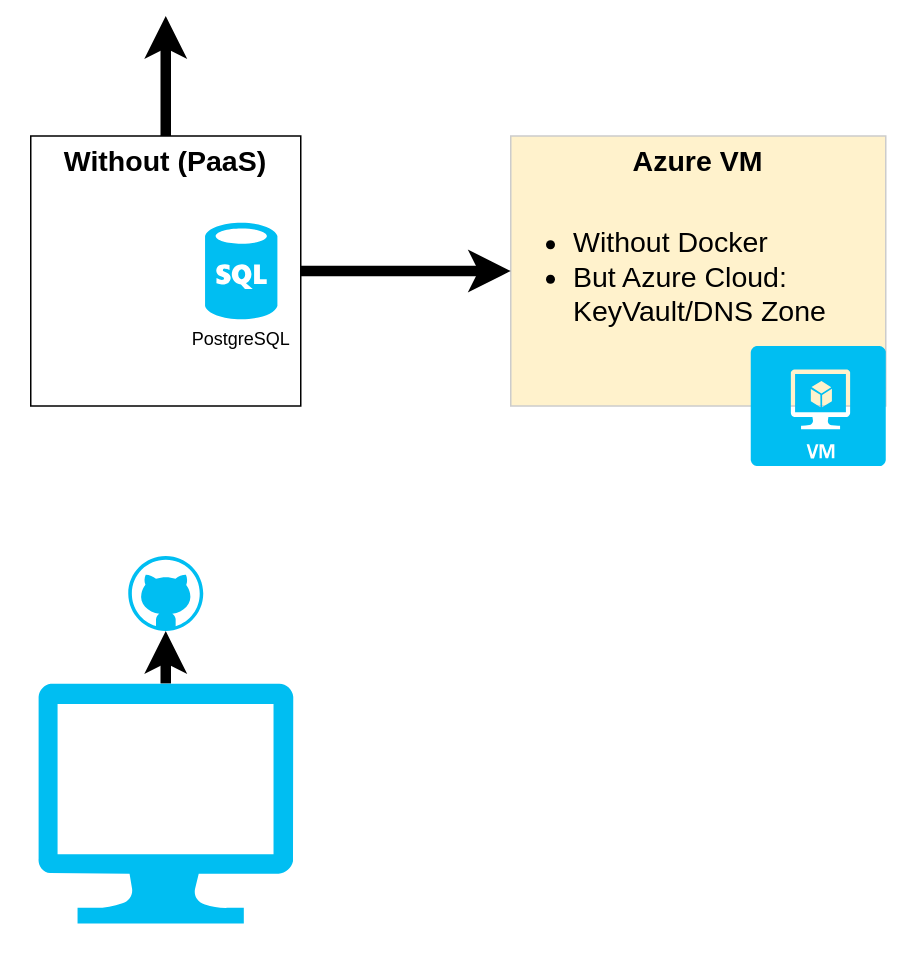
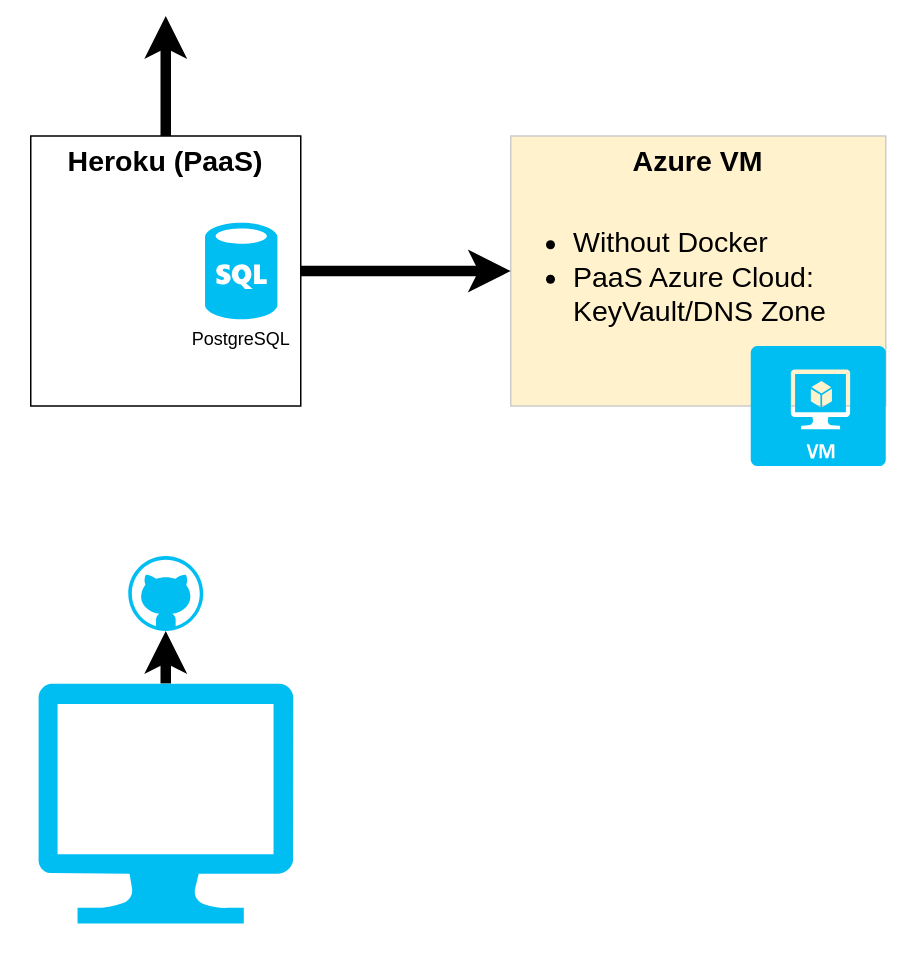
(166, 163) -> (166, 163)
(692, 278) -> (692, 278)
